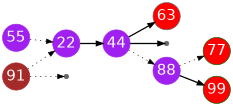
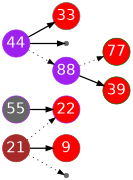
(167, 16) -> (66, 16)
(16, 38) -> (16, 109)
(38, 40) -> (38, 109)
(66, 43) -> (66, 109)
(88, 43) -> none
(16, 76) -> (16, 148)
(217, 90) -> (116, 90)
none -> (66, 148)
